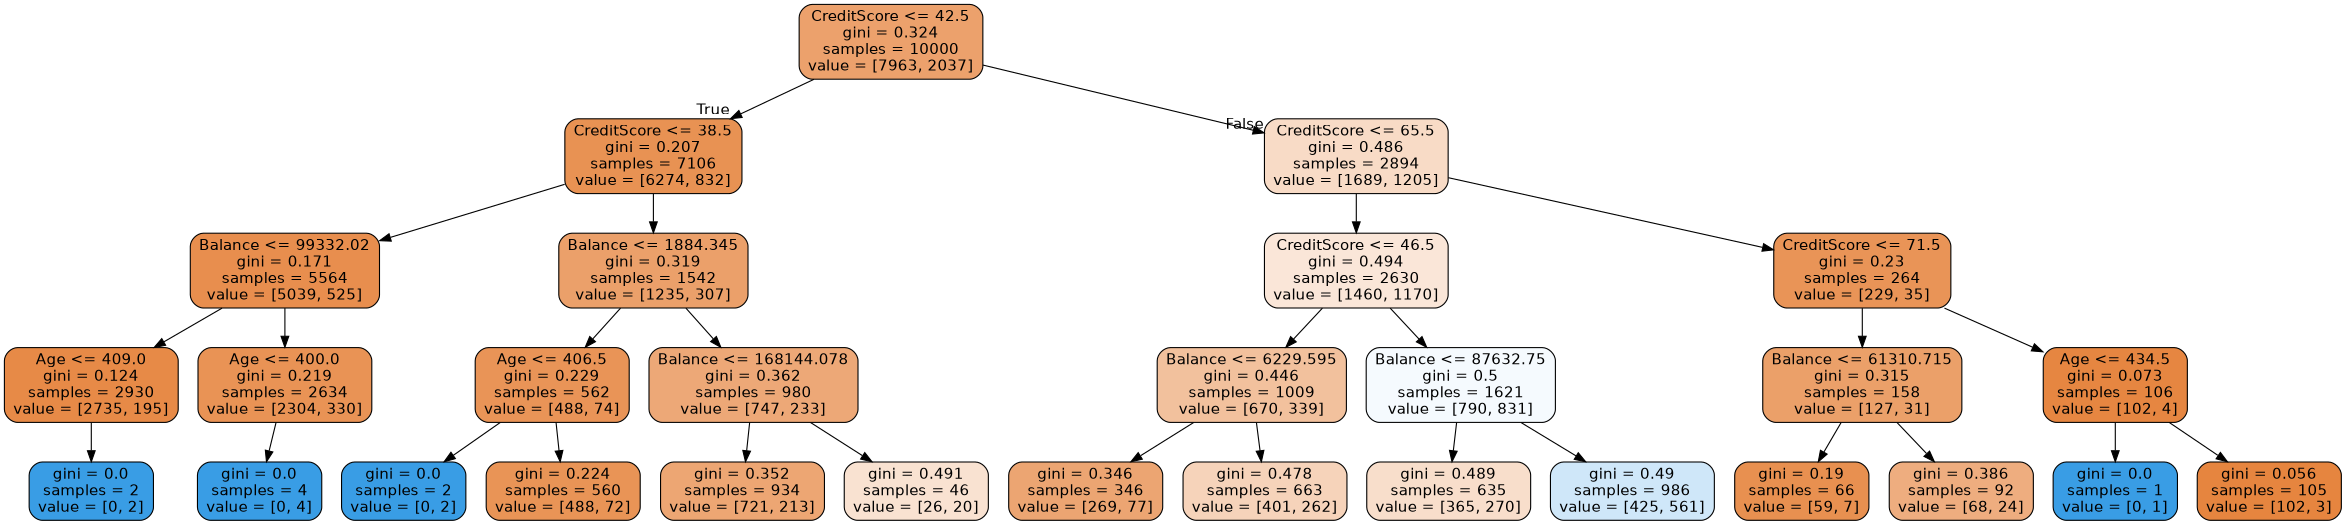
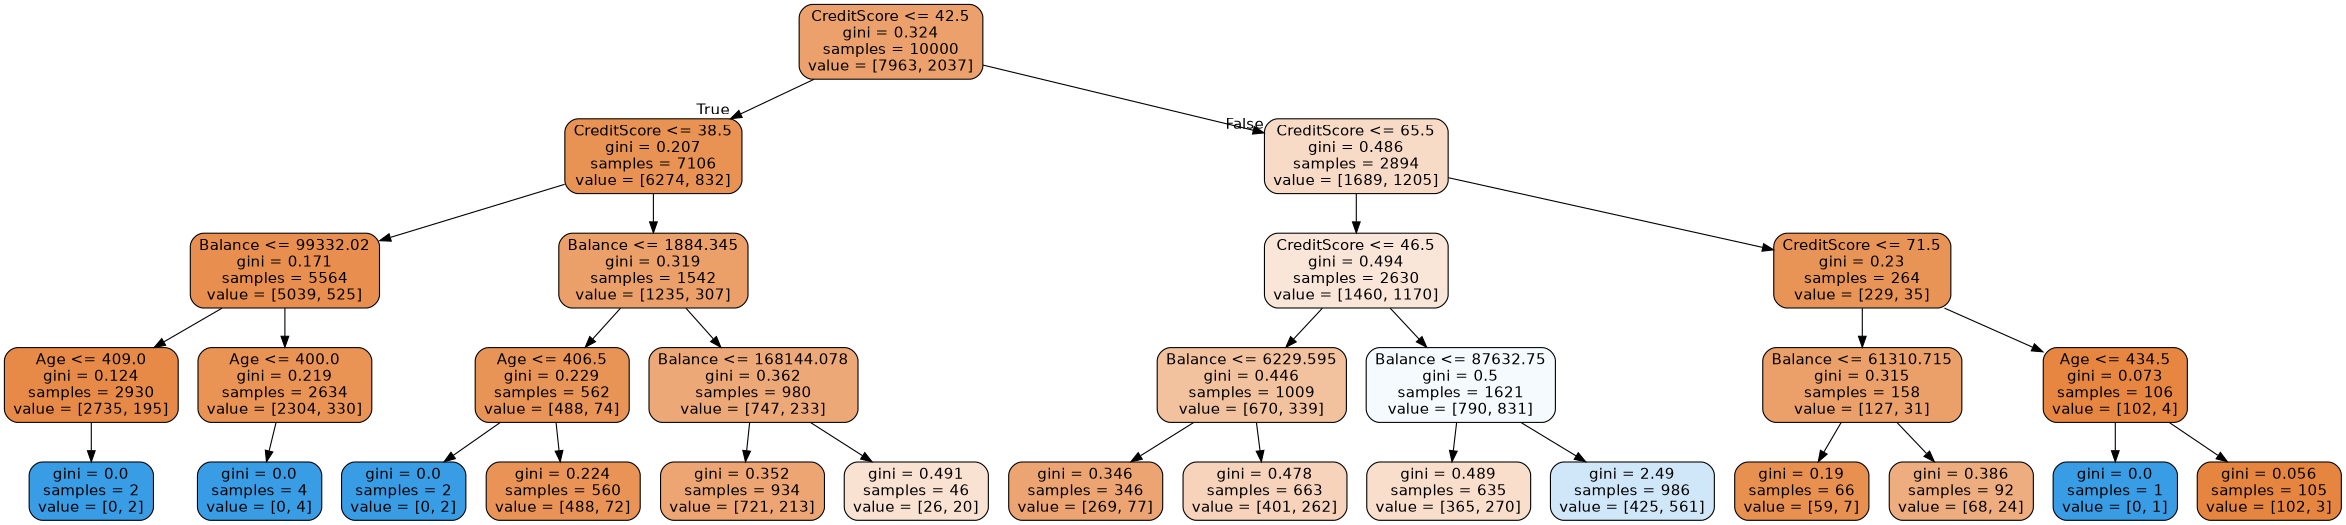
(1632, 491) -> (1632, 491)
